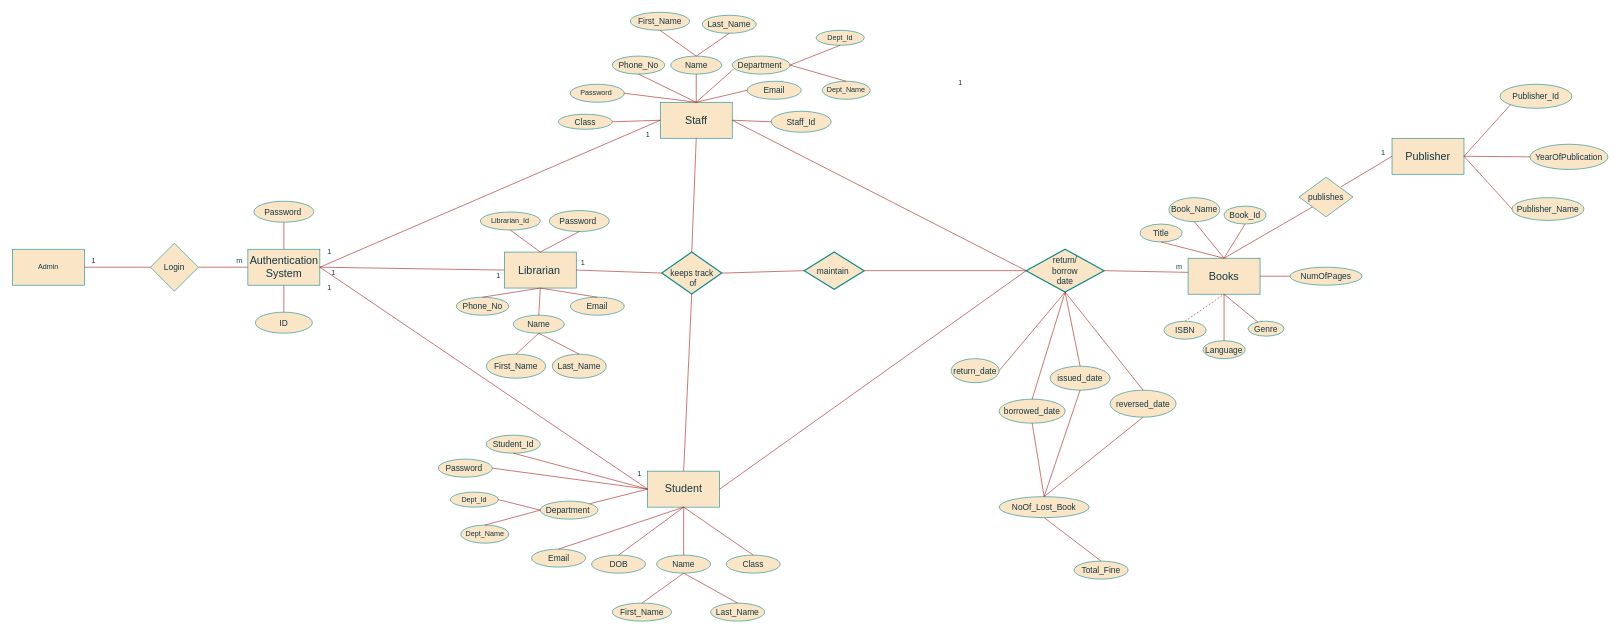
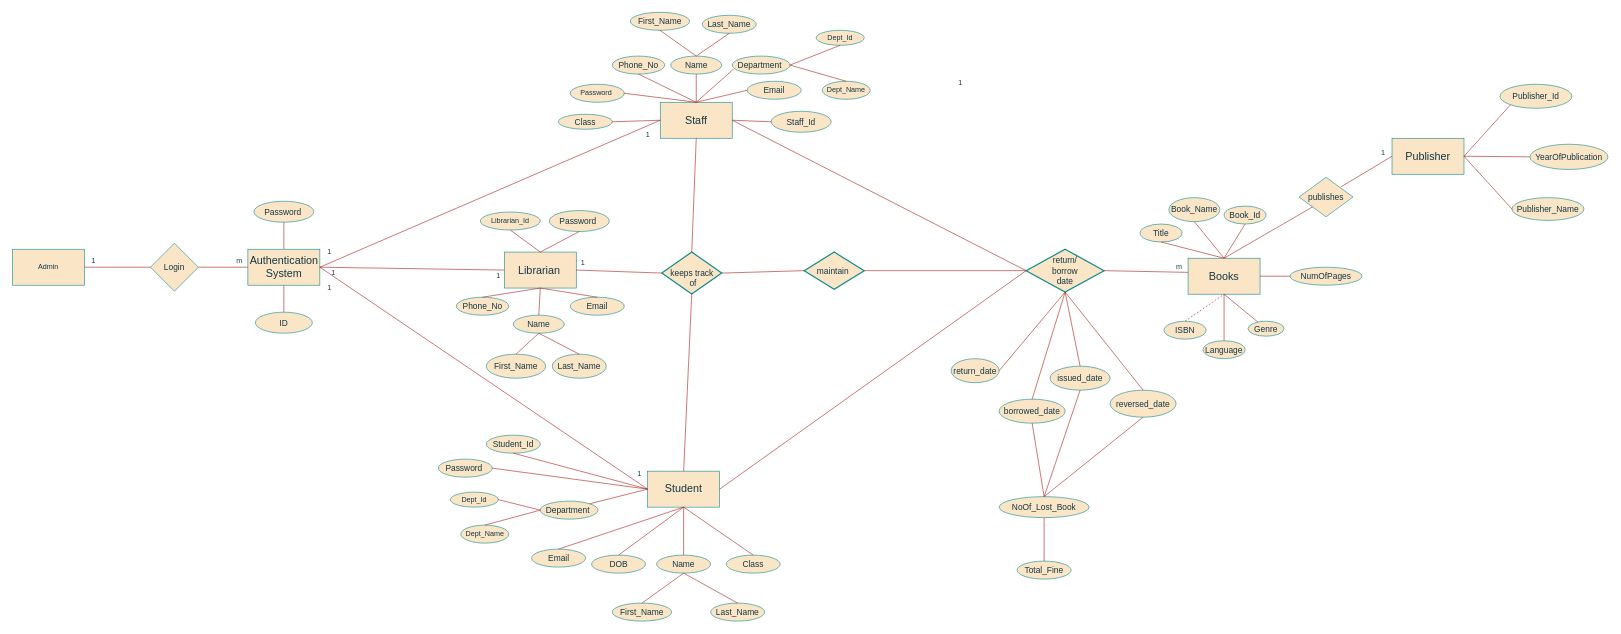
(1101, 570) -> (1044, 570)
